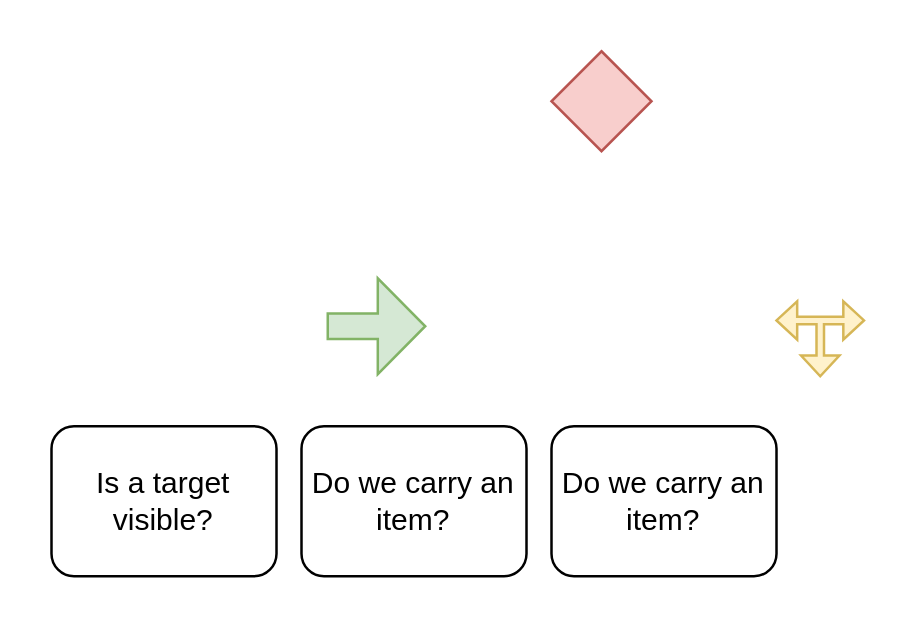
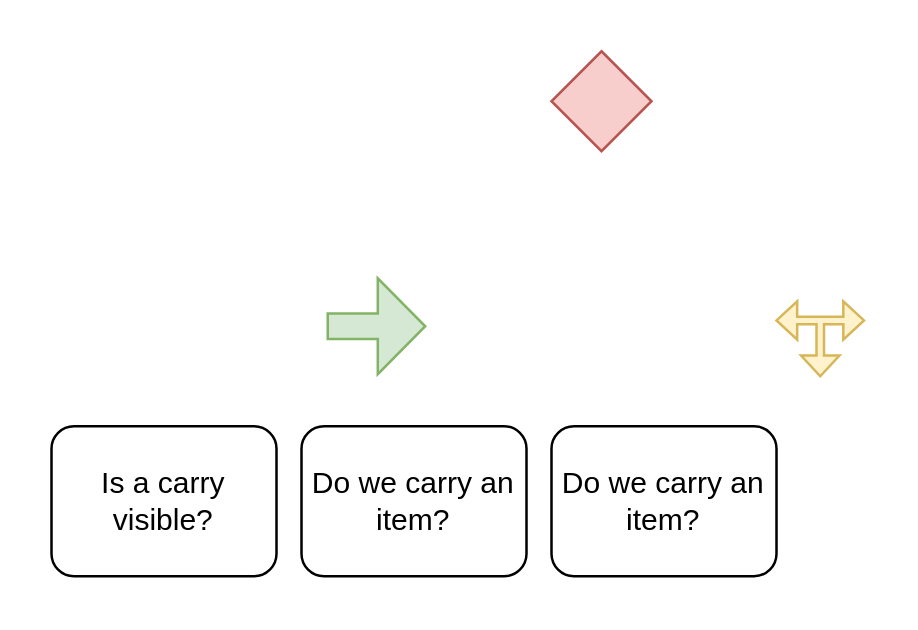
(164, 501) -> (164, 501)
